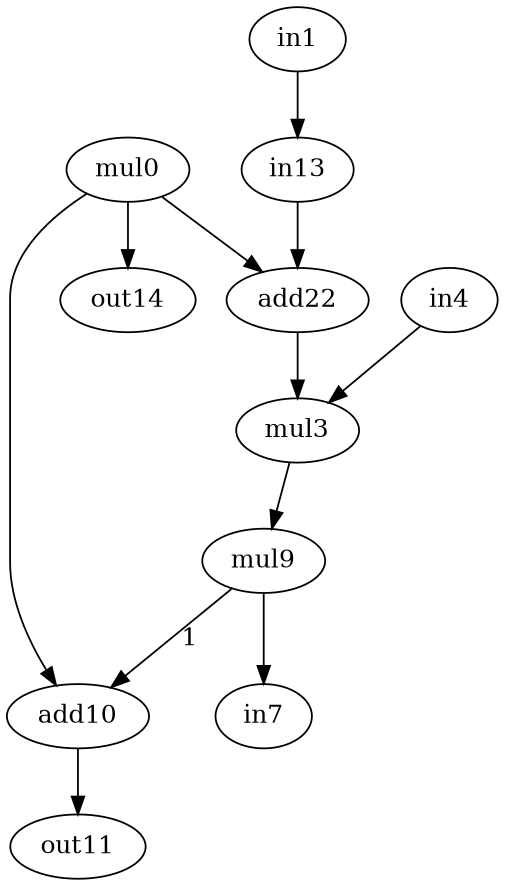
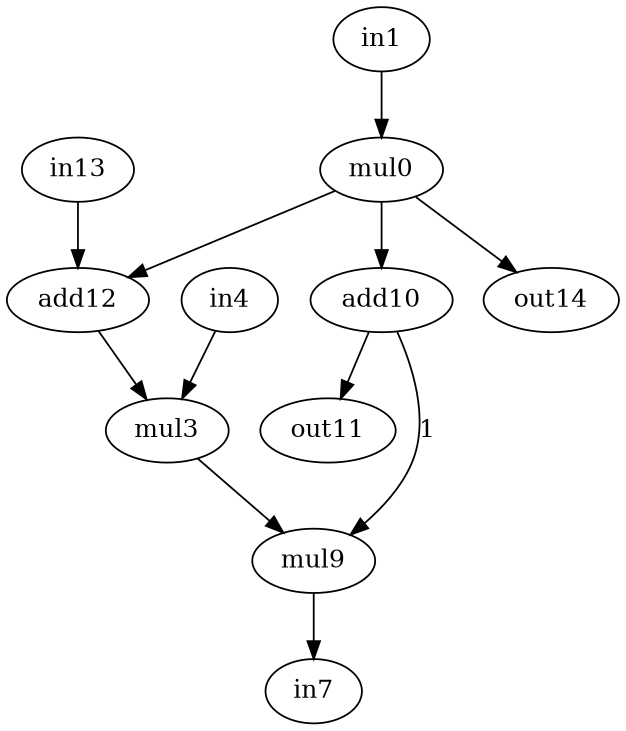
(298, 96) -> (382, 96)
(298, 300) -> (78, 300)
(178, 632) -> (419, 435)
